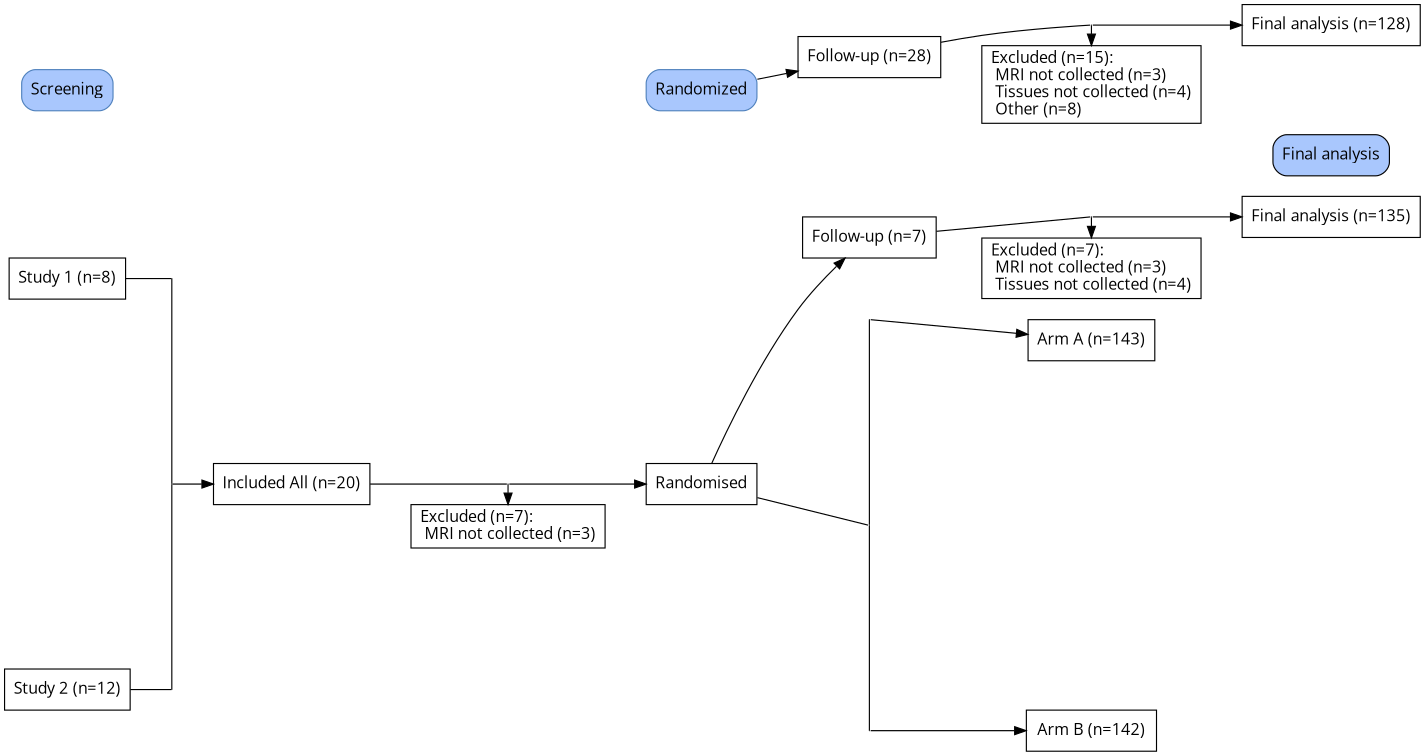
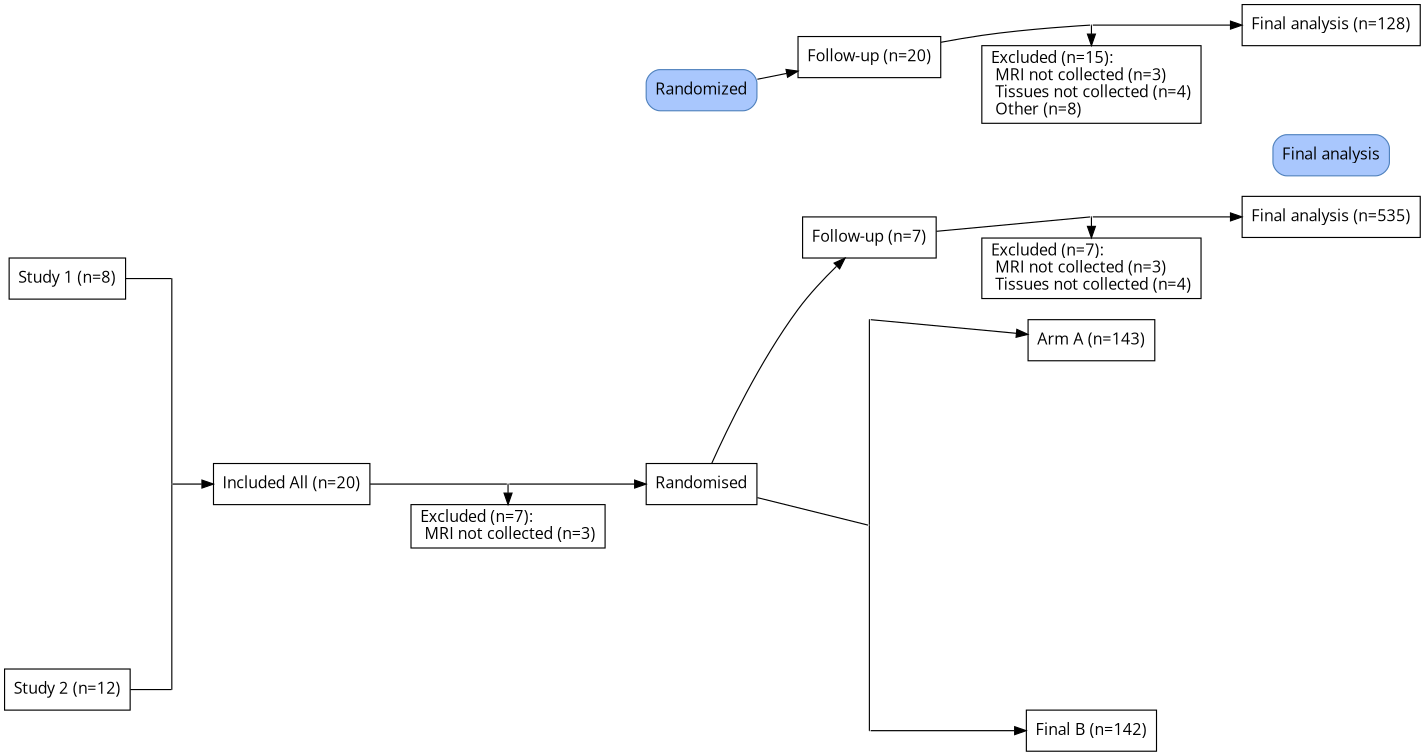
(869, 57) -> (869, 57)
(67, 90) -> none
(1331, 155) -> (1331, 155)
(1331, 217) -> (1331, 217)
(1091, 731) -> (1091, 731)
